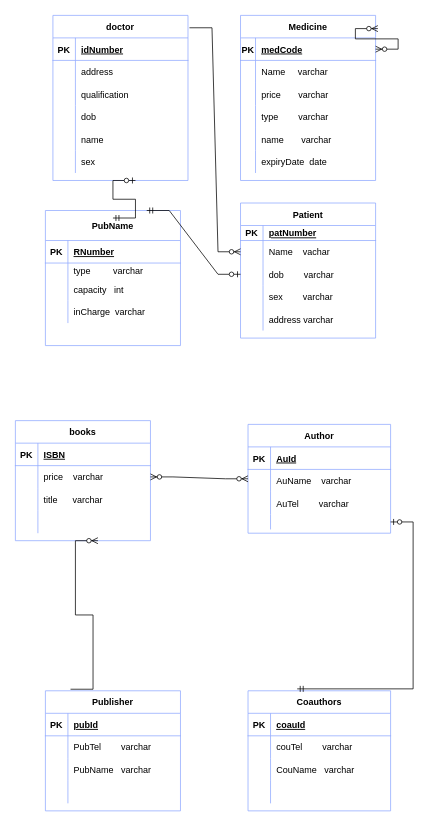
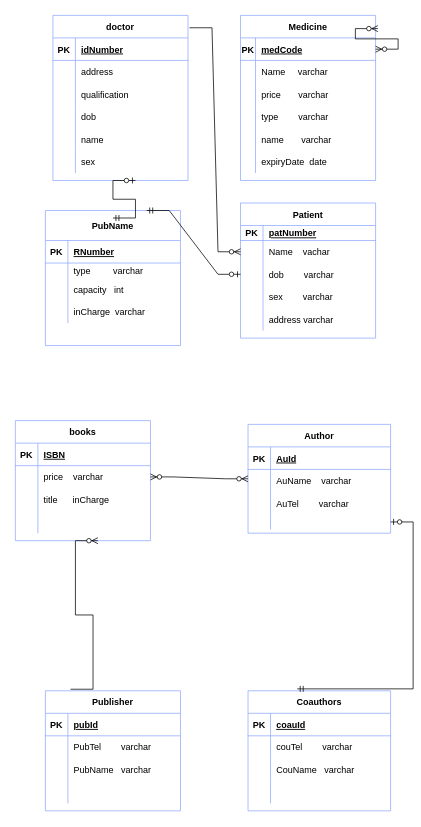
(87, 500) -> (88, 500)
